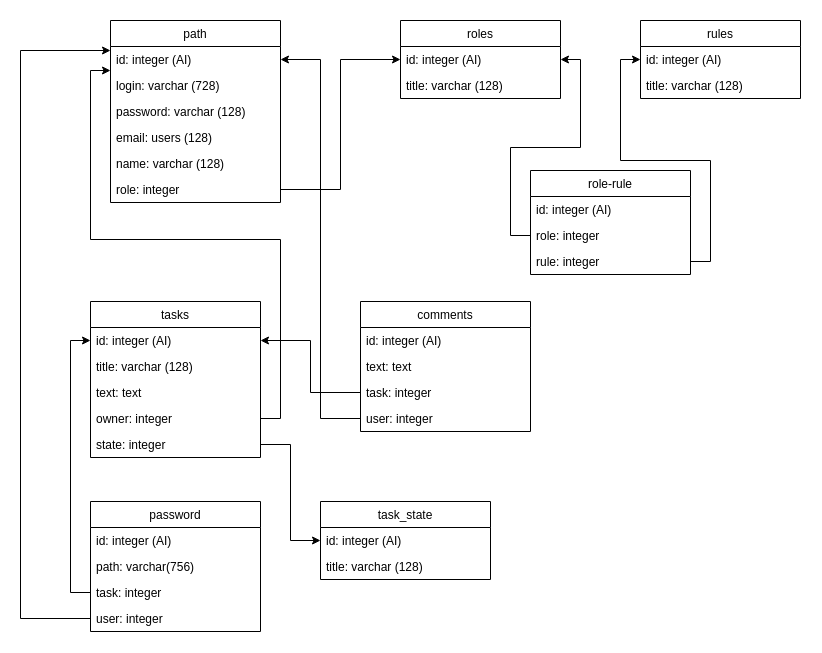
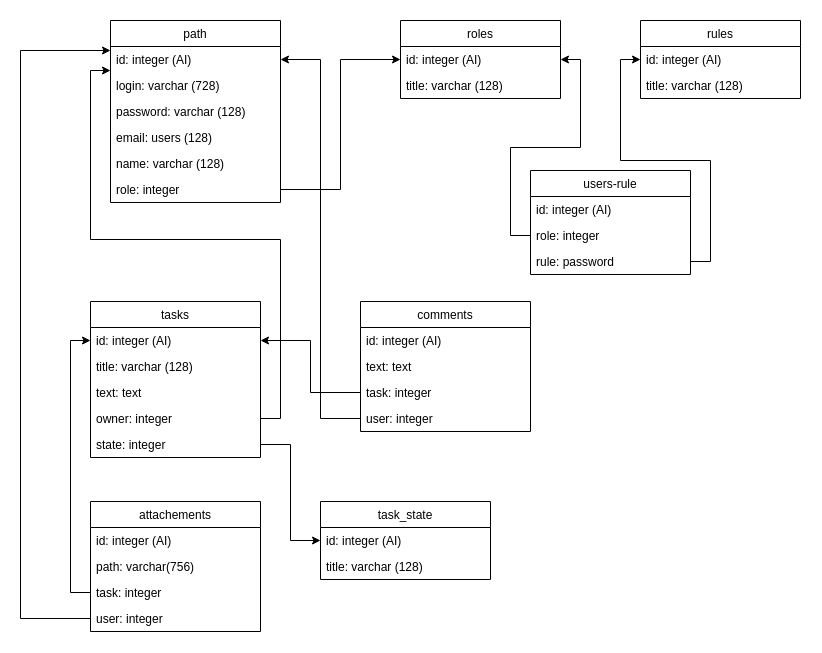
(610, 184) -> (610, 184)
(573, 262) -> (578, 262)
(175, 515) -> (175, 515)
